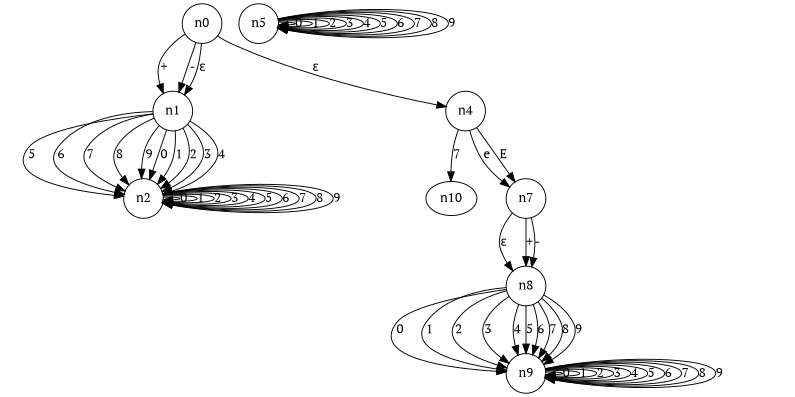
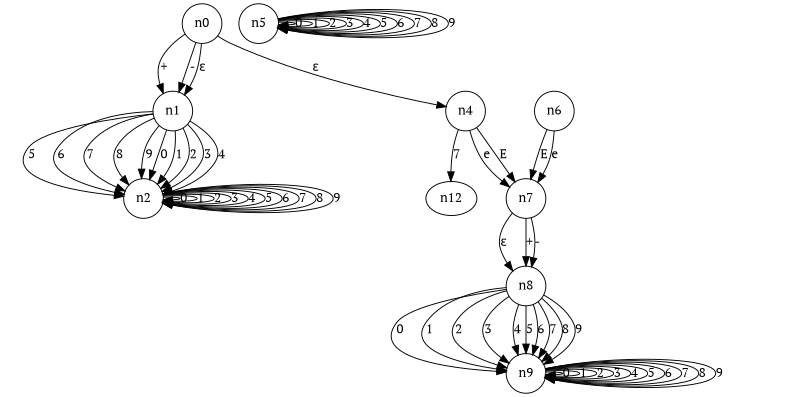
none -> (554, 111)
(451, 199) -> (451, 199)
